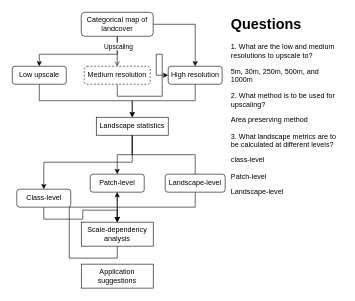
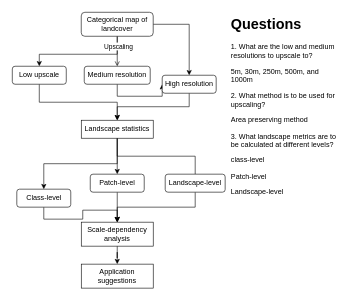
(117, 75) -> (117, 75)
(195, 75) -> (189, 84)
(132, 126) -> (117, 129)
(116, 258) -> (117, 258)
